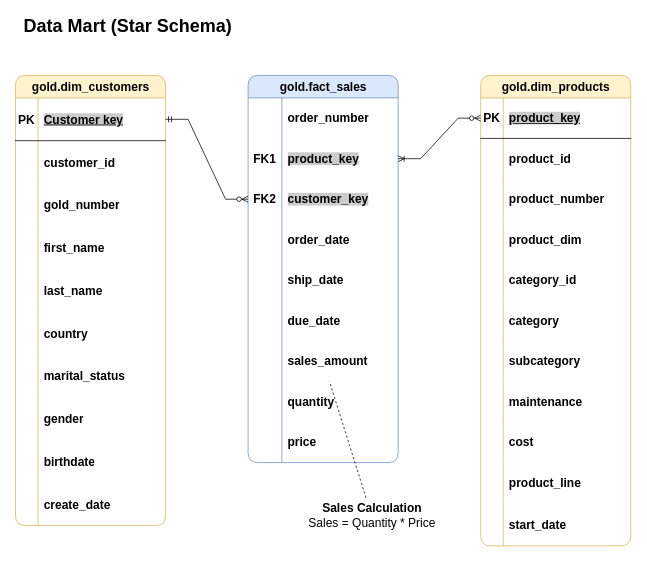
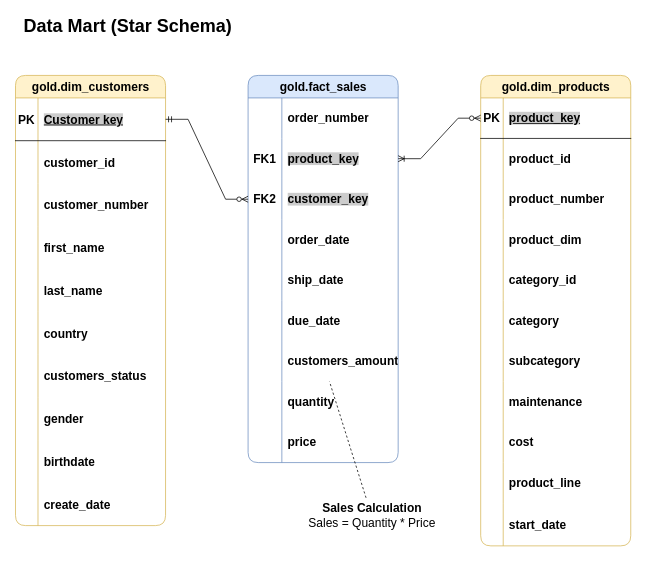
(79, 205) -> (94, 205)
(326, 361) -> (341, 361)
(88, 376) -> (98, 376)
